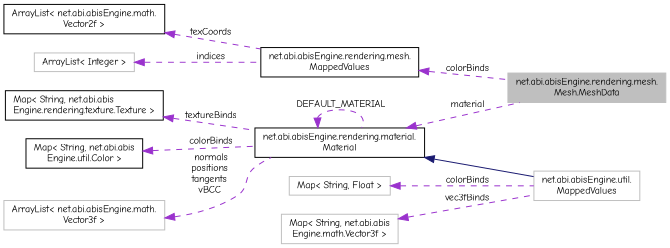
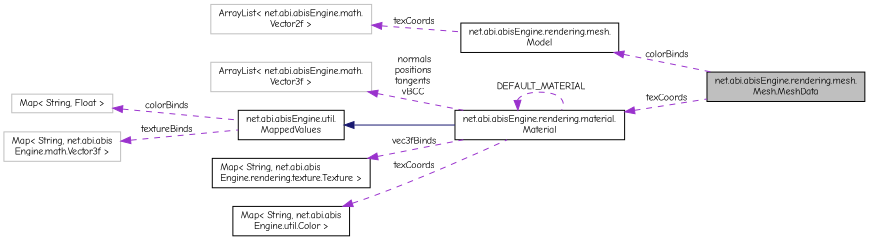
(84, 19) -> (291, 19)
(84, 62) -> none
(340, 62) -> (540, 38)
(587, 88) -> (786, 87)
(466, 105) -> (666, 98)
(210, 116) -> (413, 141)
(210, 141) -> (413, 166)
(484, 168) -> (405, 125)
(587, 186) -> (291, 125)
(466, 198) -> (166, 129)
